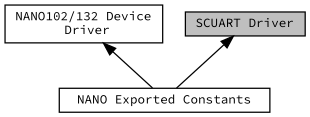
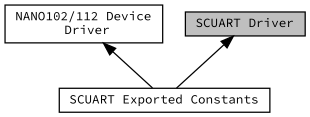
(84, 24) -> (84, 24)
(165, 100) -> (165, 100)
